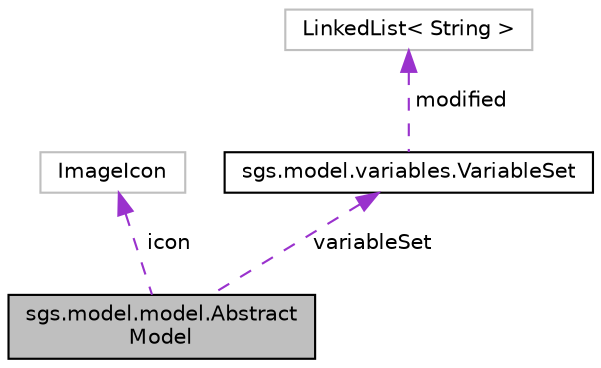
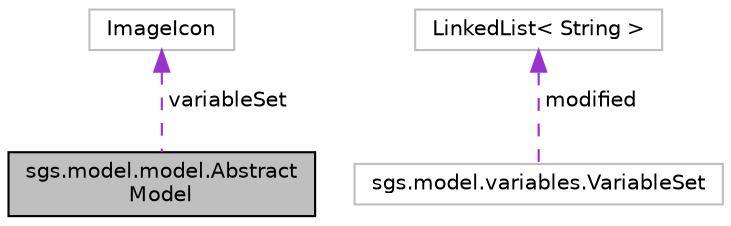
(409, 172) -> (539, 184)
(166, 244) -> (225, 101)
(286, 249) -> none
